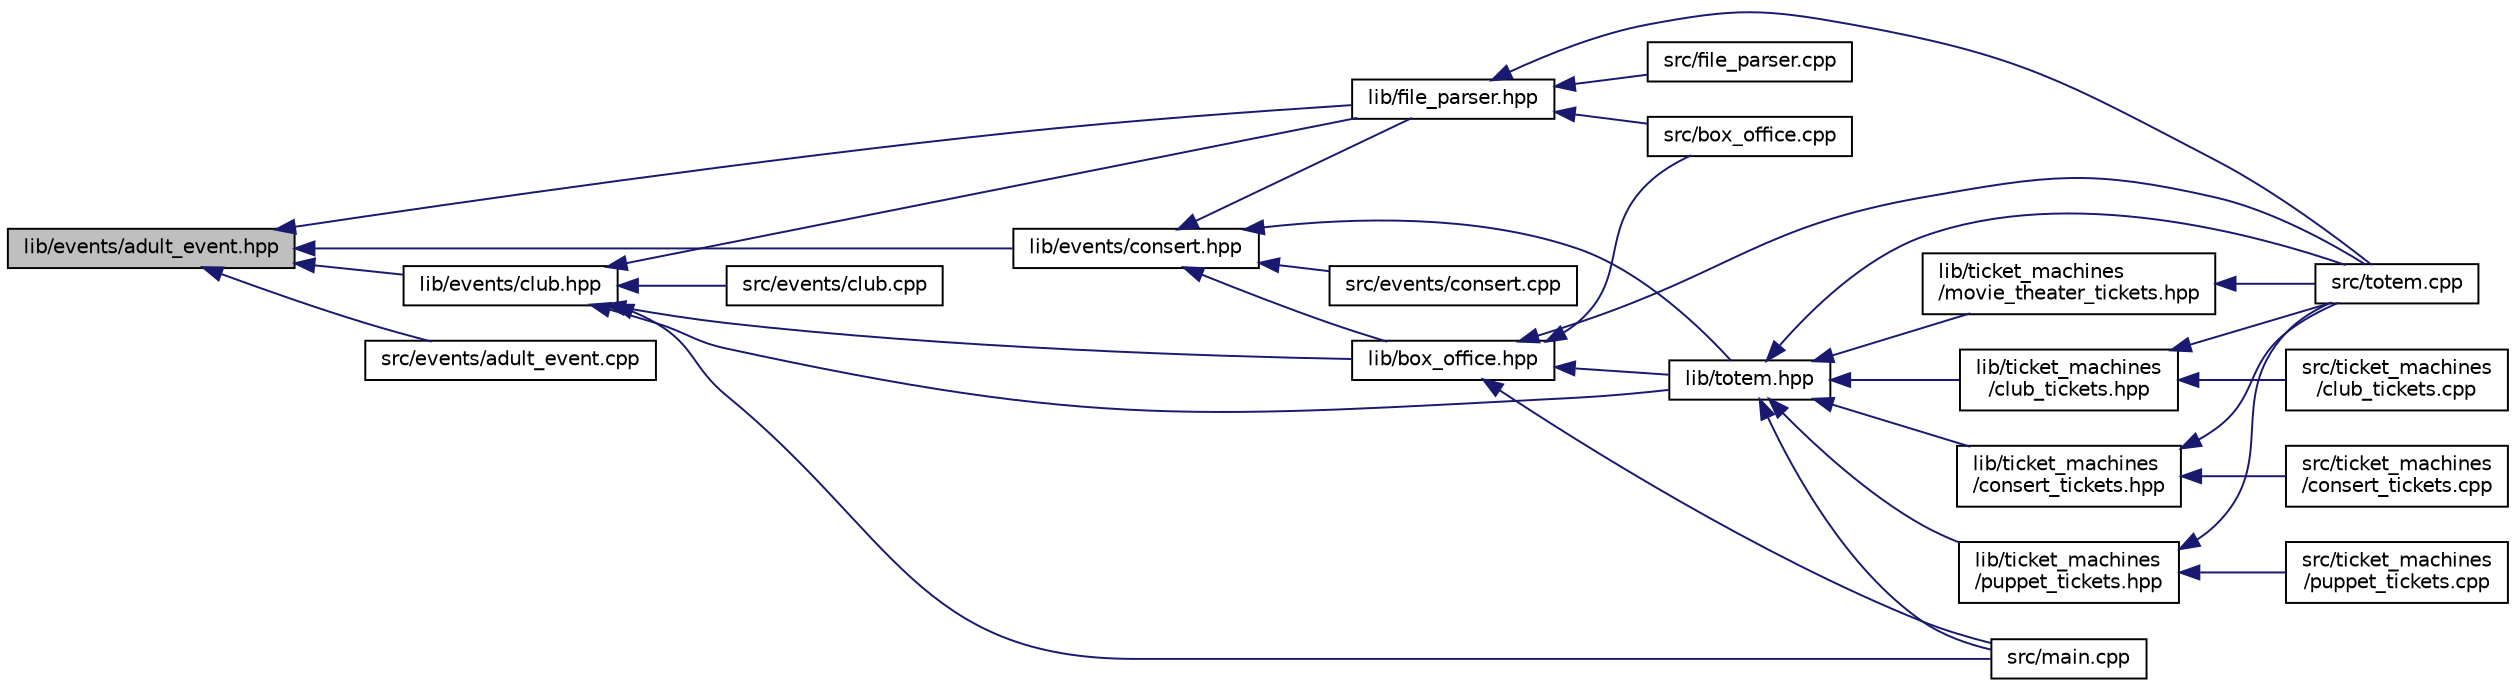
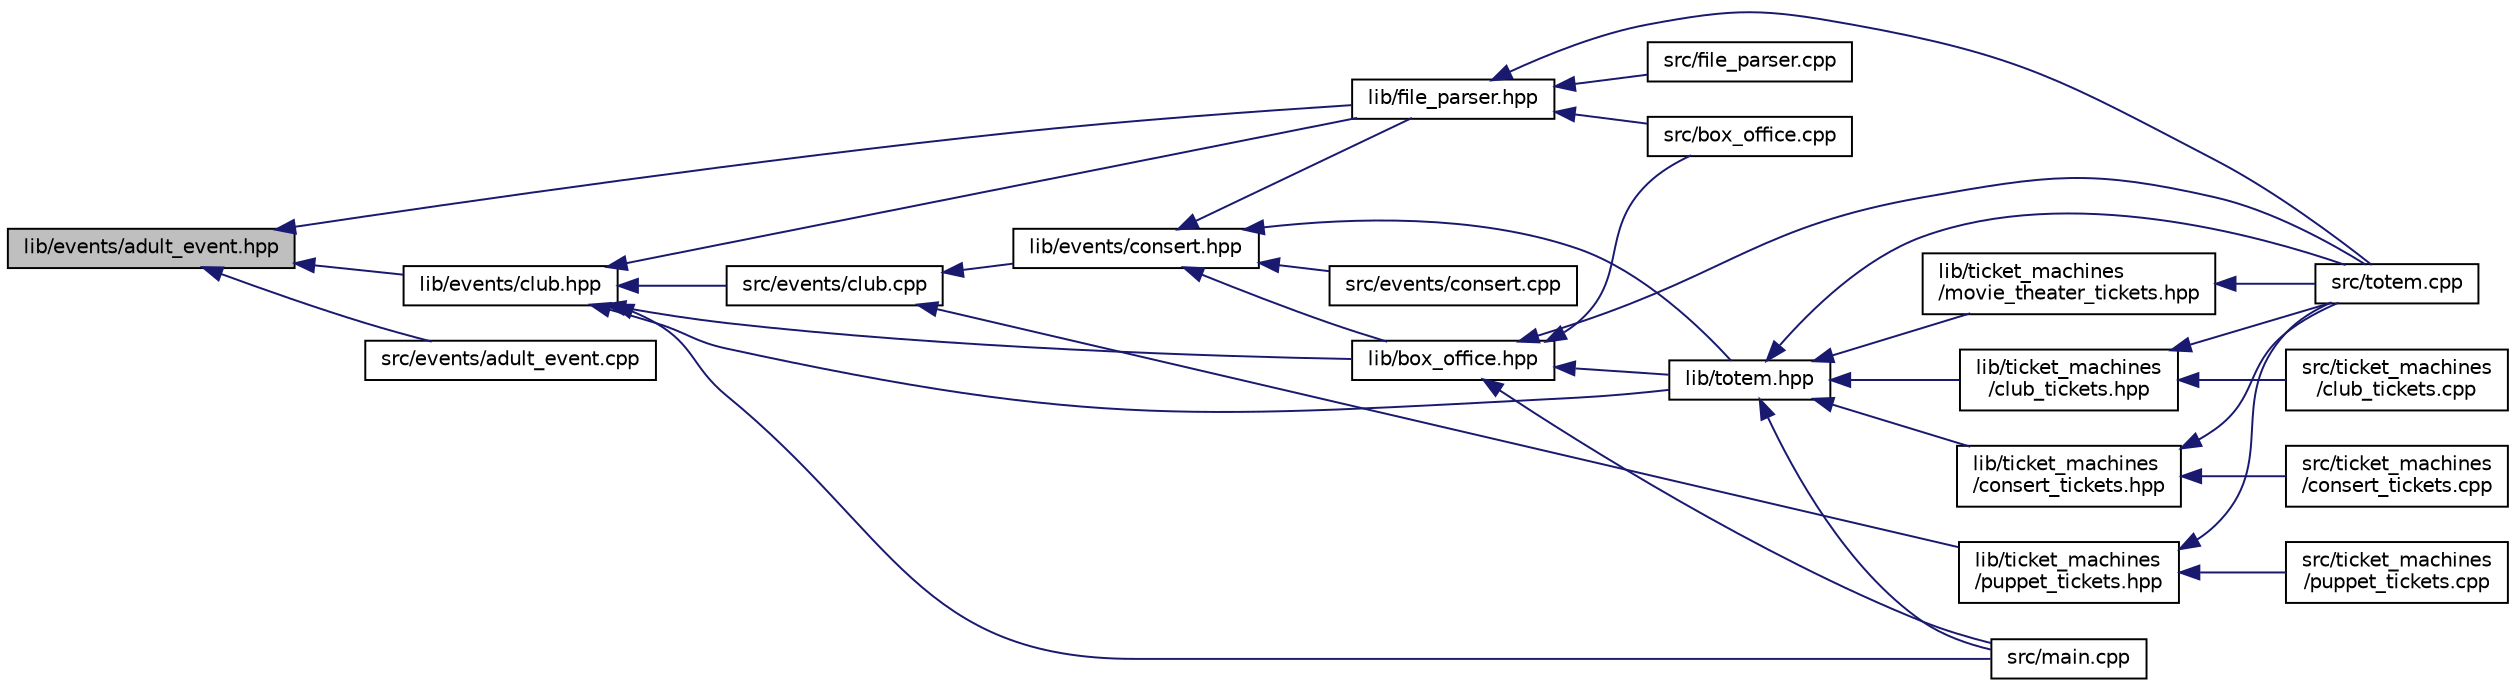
(629, 248) -> (988, 267)
(1865, 487) -> (1448, 428)
